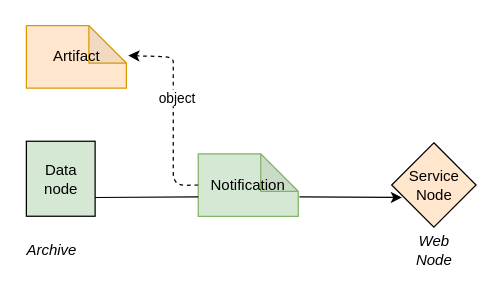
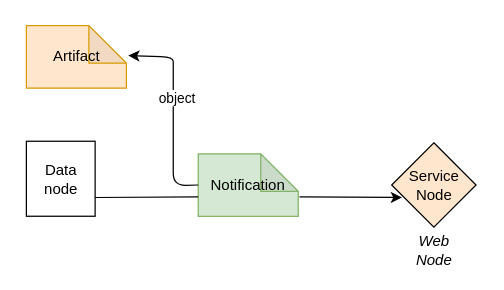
(173, 151) -> (173, 151)
(61, 179) -> (61, 179)
(51, 251) -> none
